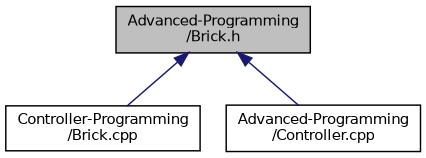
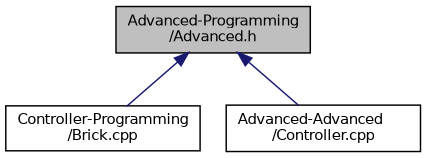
(213, 30) -> (213, 30)
(323, 128) -> (323, 128)
